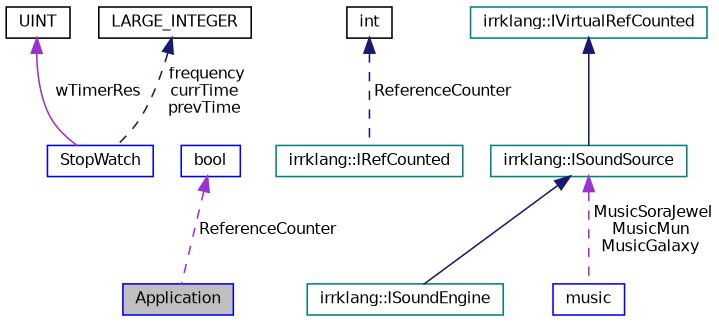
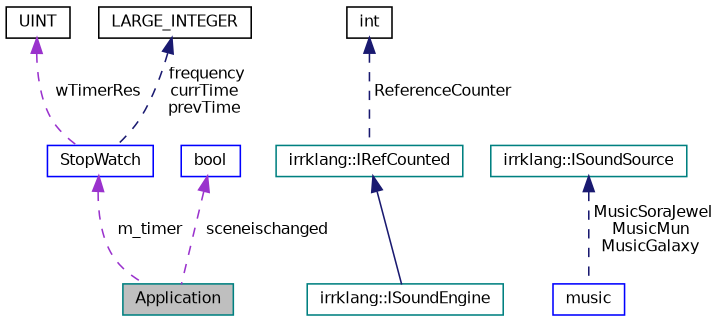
(589, 23) -> none
(45, 106) -> (45, 106)
(265, 230) -> (265, 230)
(490, 235) -> (389, 238)
(589, 238) -> (589, 238)
none -> (108, 246)
(178, 299) -> (178, 299)
